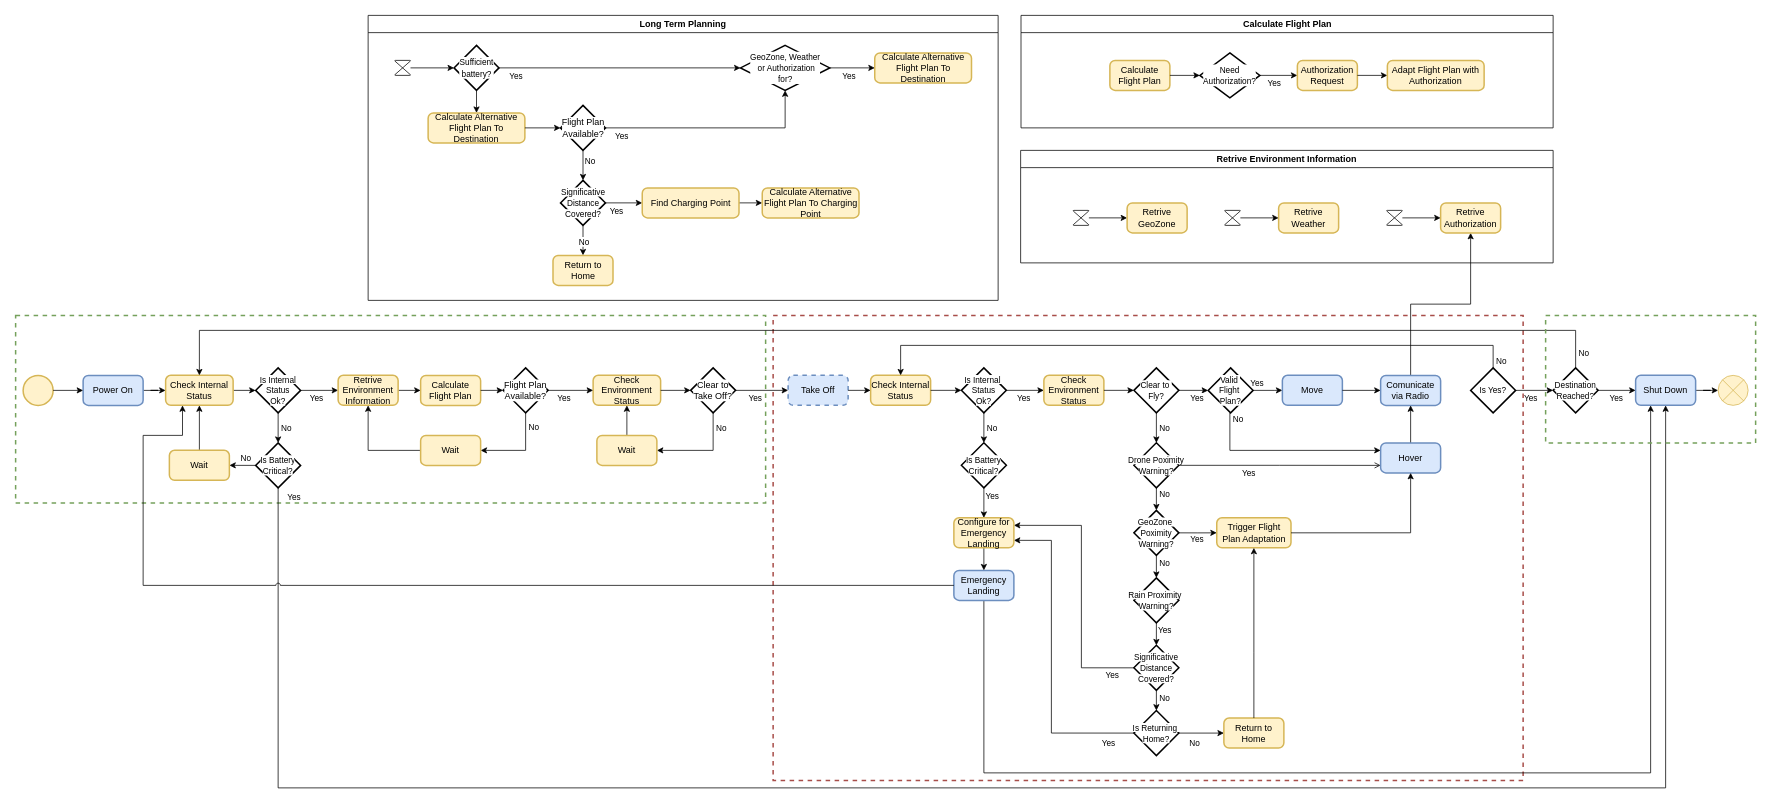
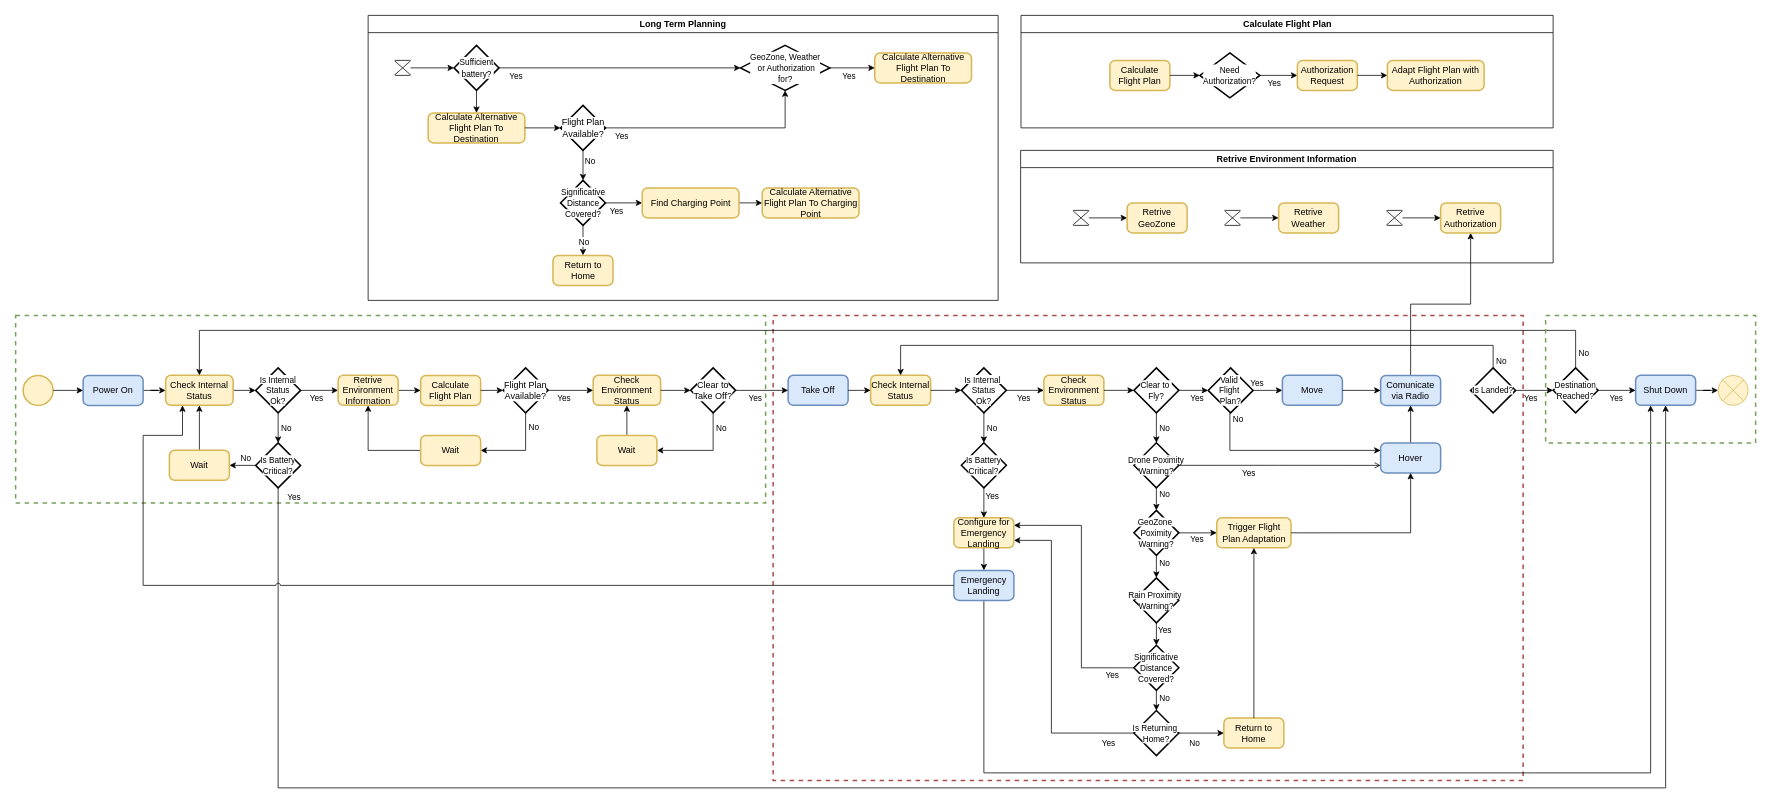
(818, 390) -> (818, 390)
(1493, 390) -> (1493, 390)
